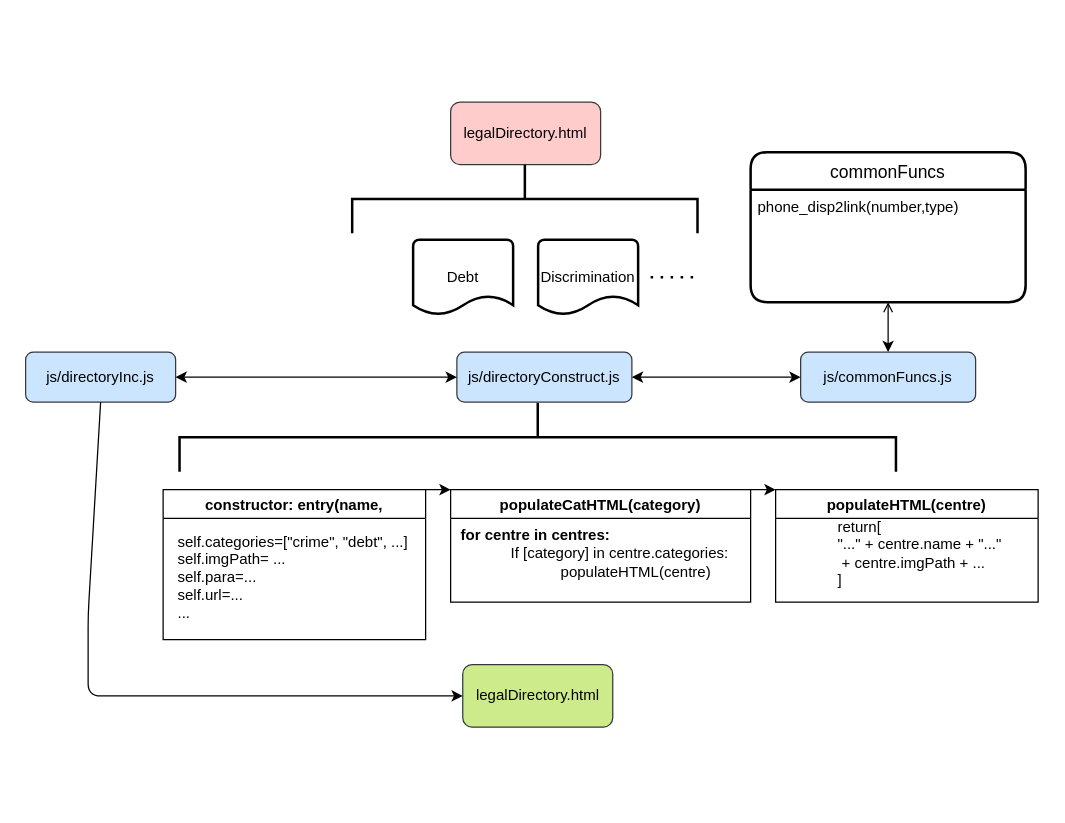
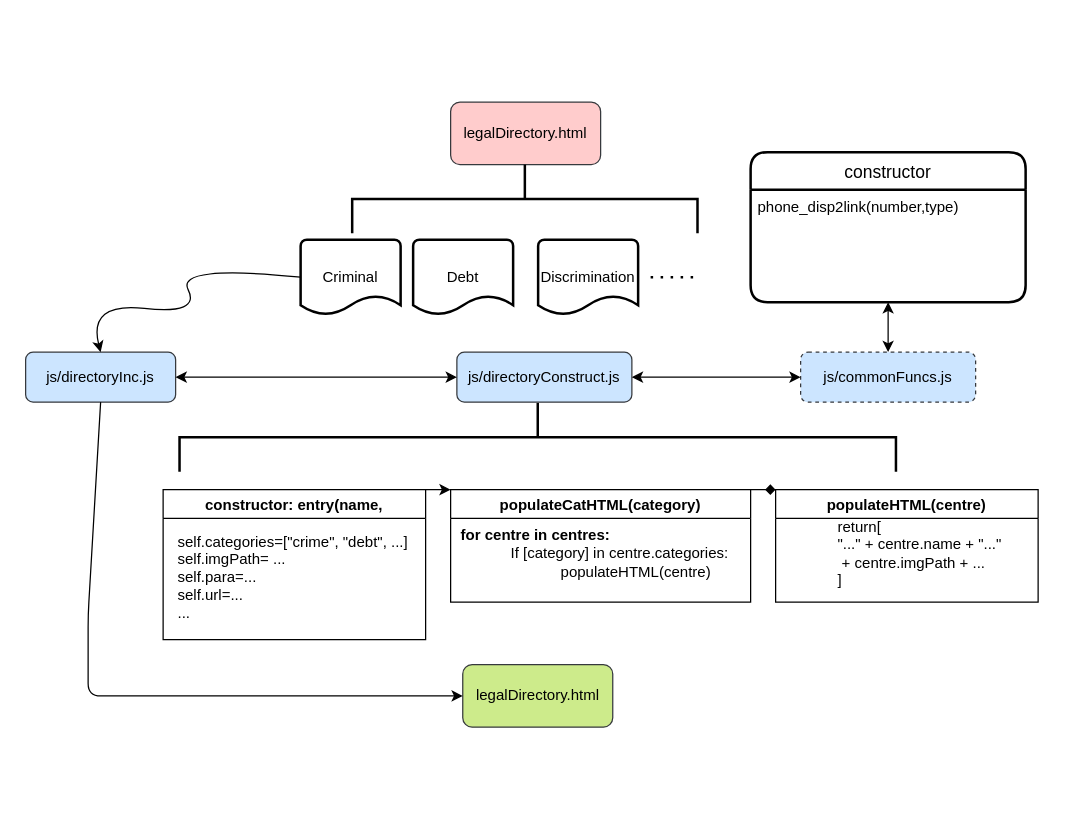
(888, 172) -> (888, 172)
none -> (351, 277)
none -> (189, 292)
(888, 310) -> (888, 312)
(888, 377) -> (888, 377)
(766, 489) -> (765, 489)
